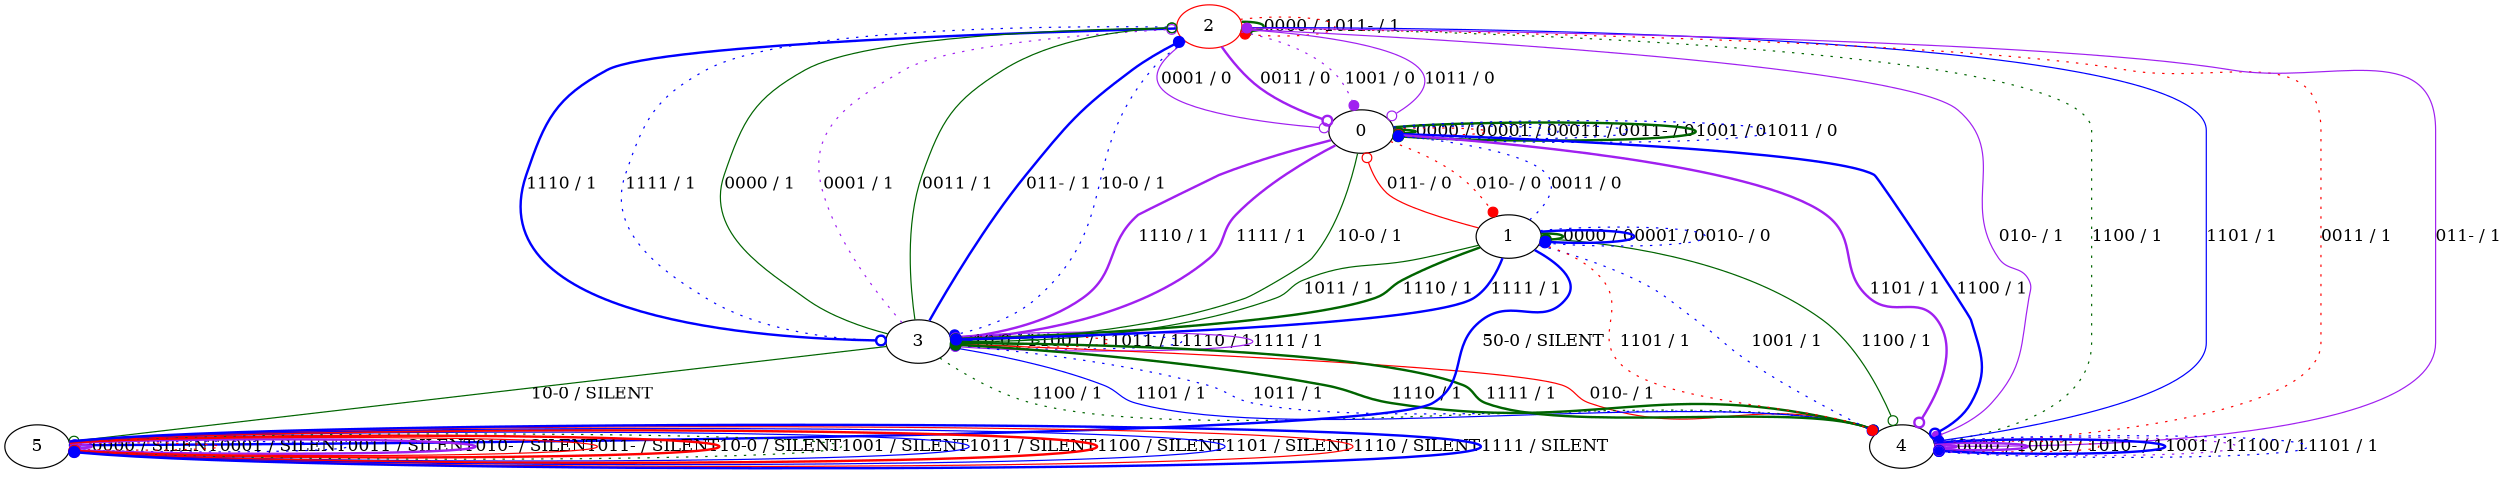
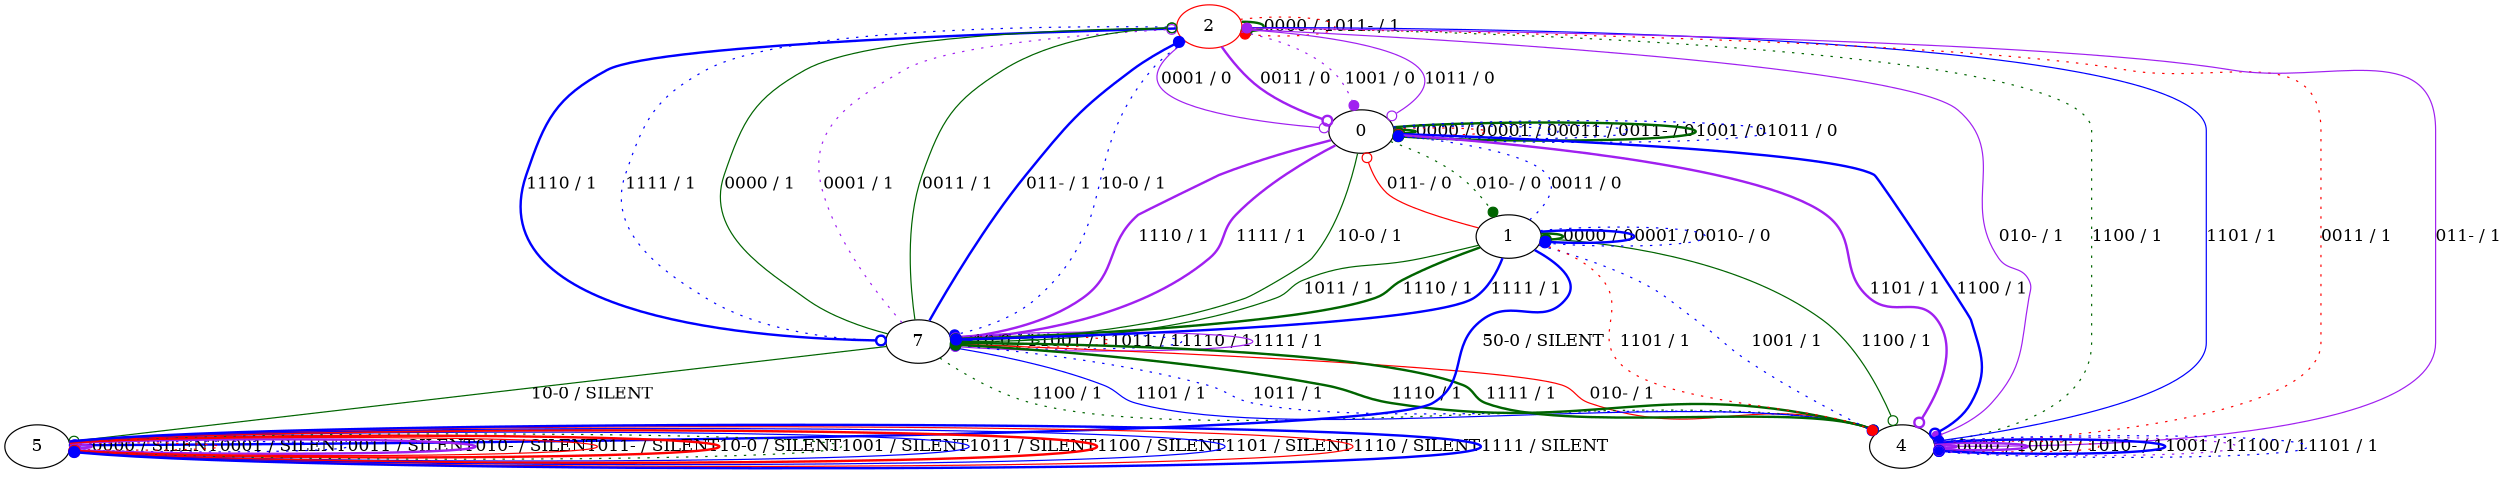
(1446, 167) -> (1446, 167)
(918, 342) -> (918, 342)
